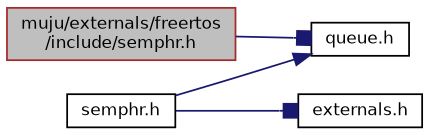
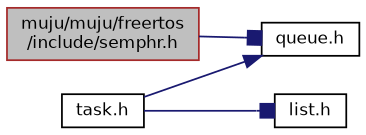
(121, 34) -> (103, 34)
(121, 111) -> (103, 111)
(360, 111) -> (311, 111)
